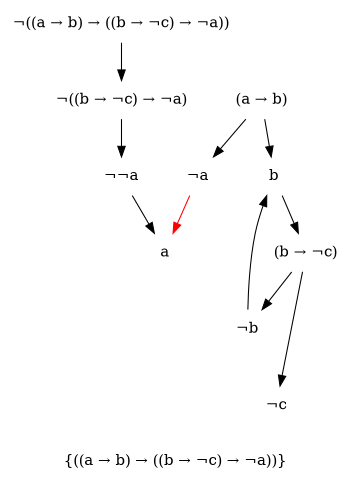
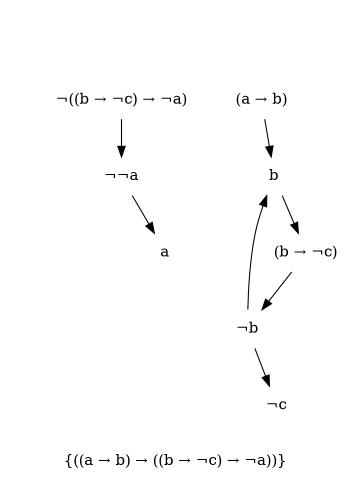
(121, 23) -> none
(198, 176) -> none
(292, 324) -> (260, 362)
